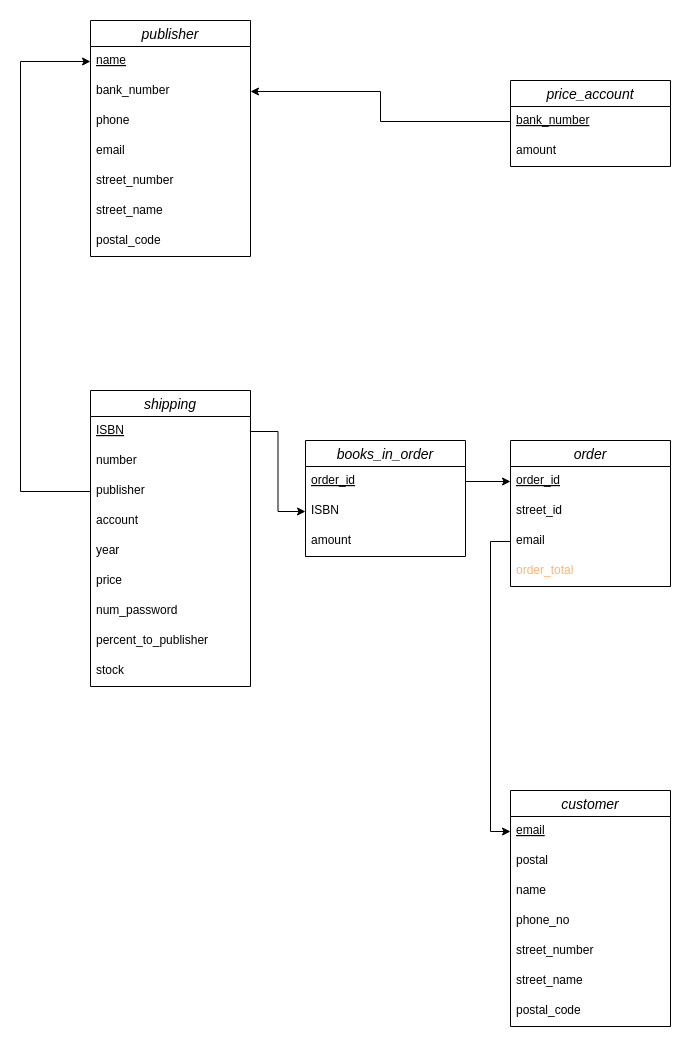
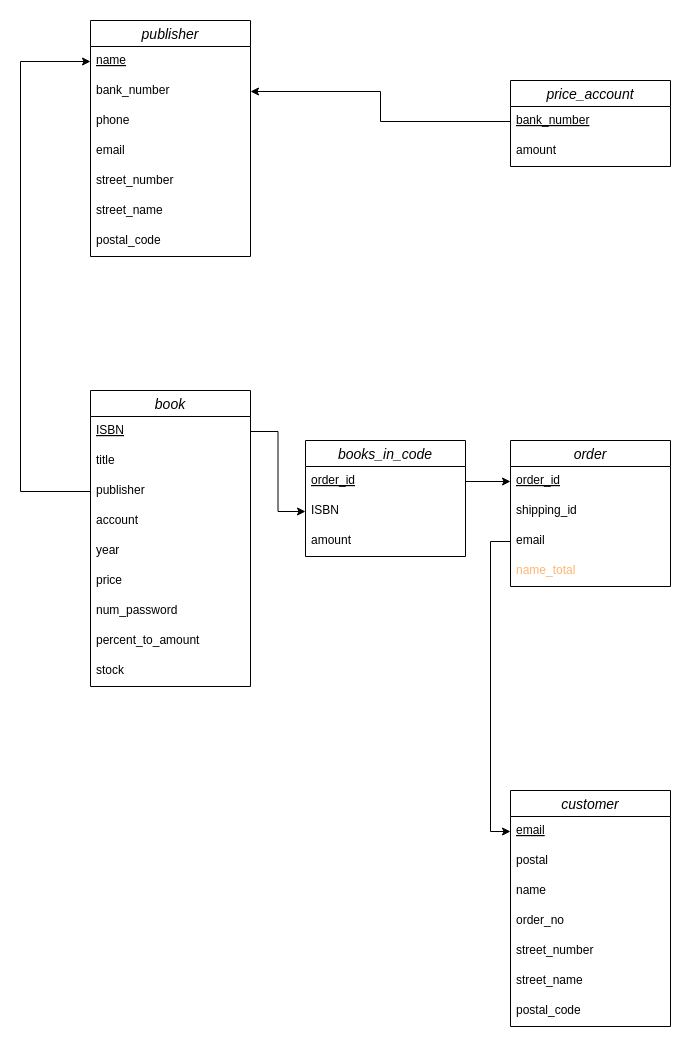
(170, 404) -> (170, 404)
(385, 454) -> (385, 454)
(116, 460) -> (110, 460)
(545, 510) -> (548, 510)
(551, 570) -> (548, 570)
(160, 640) -> (153, 640)
(543, 920) -> (543, 920)
